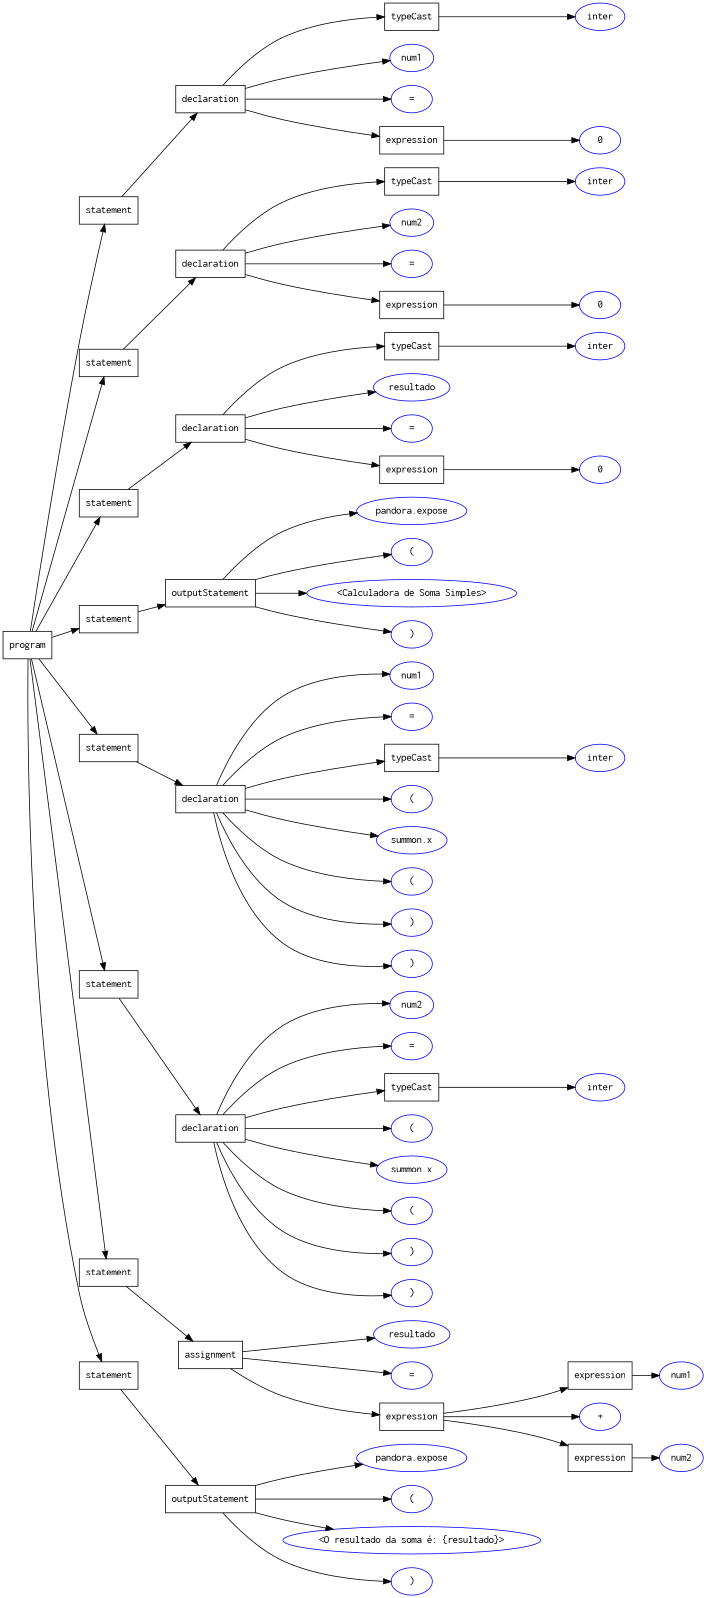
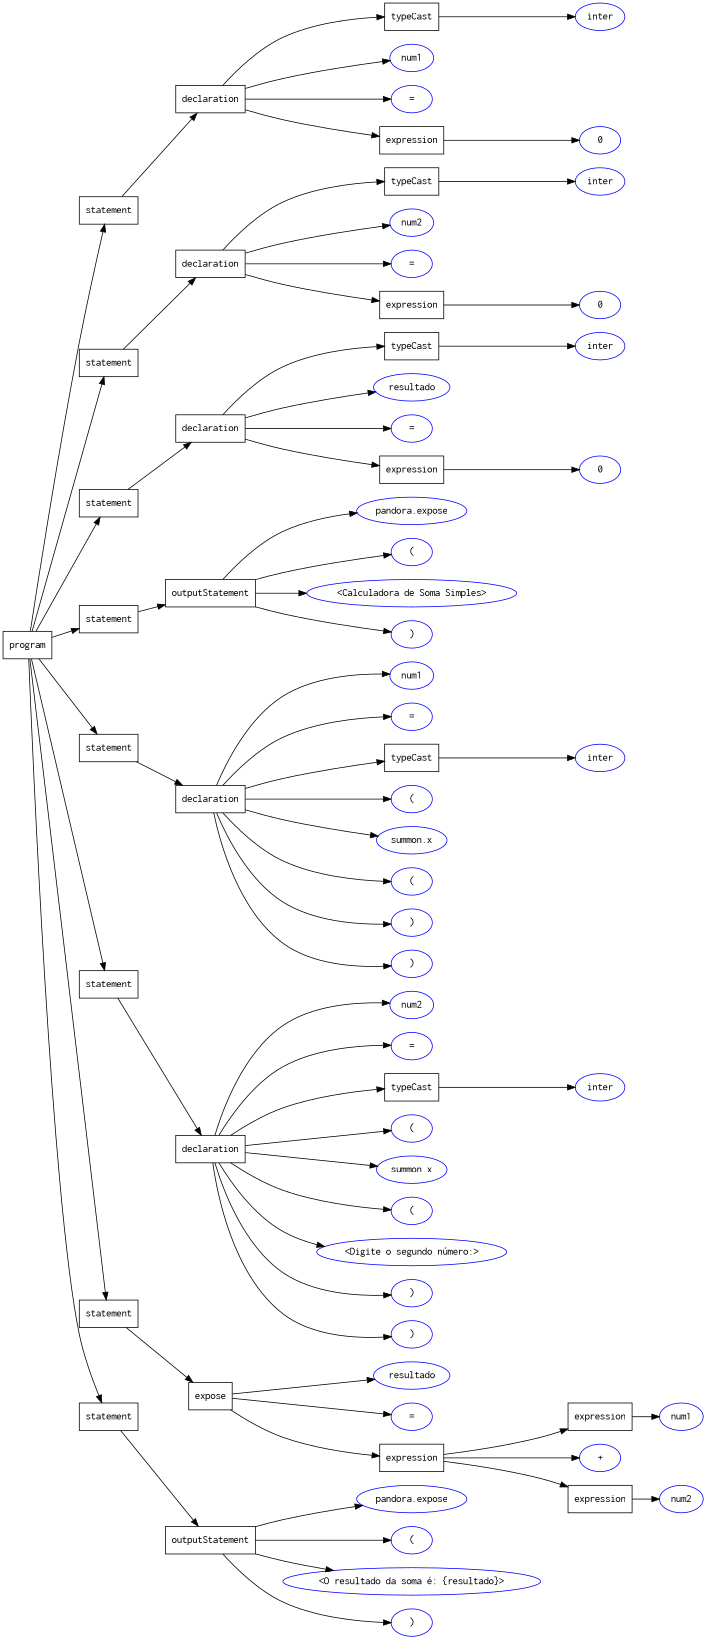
none -> (412, 1252)
(210, 1355) -> (210, 1396)
